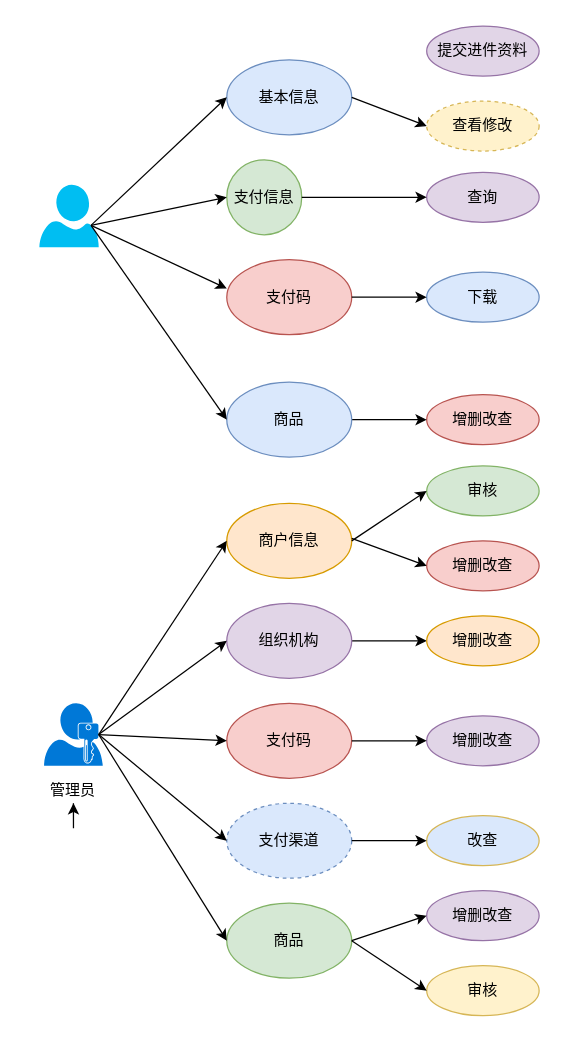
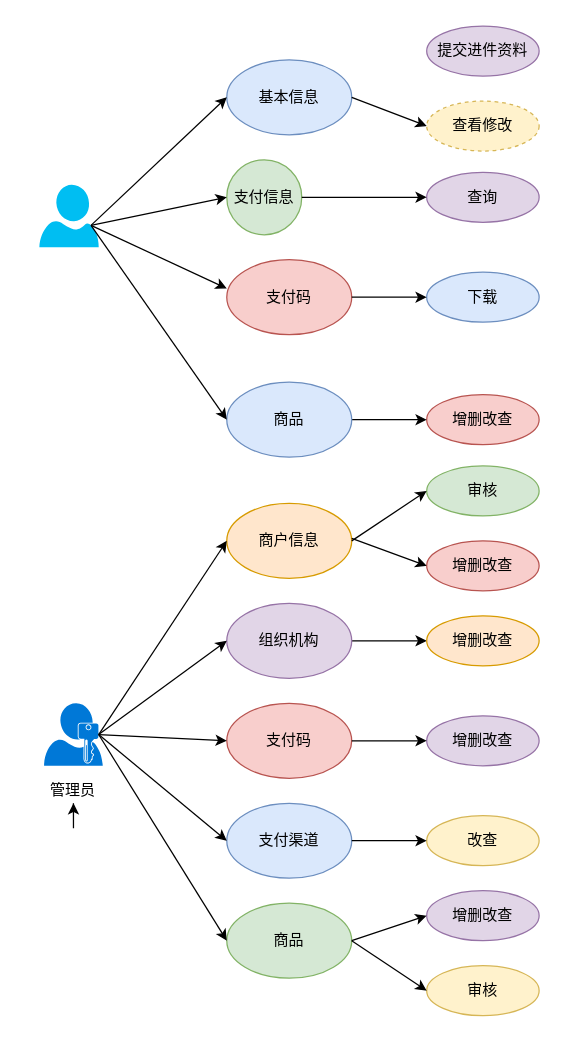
(289, 841) -> (289, 841)
(483, 841) -> (483, 841)
